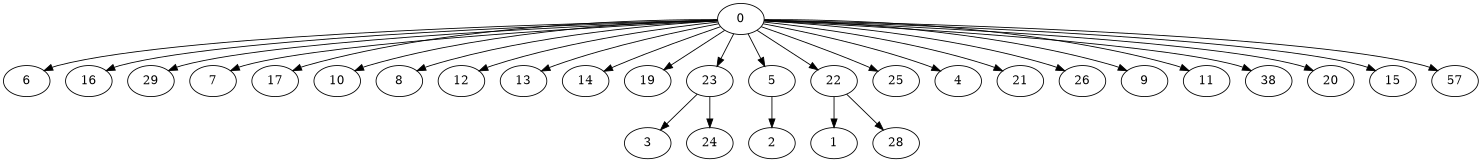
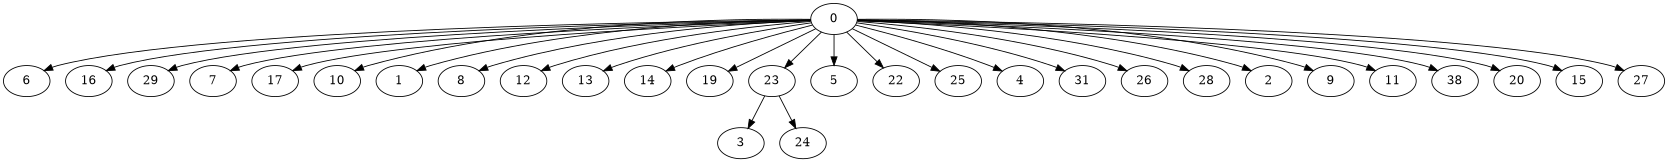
(1020, 81) -> (1082, 81)
(1455, 81) -> (1641, 81)
(772, 108) -> (1129, 42)
(834, 108) -> (539, 42)
(862, 109) -> (1020, 34)
